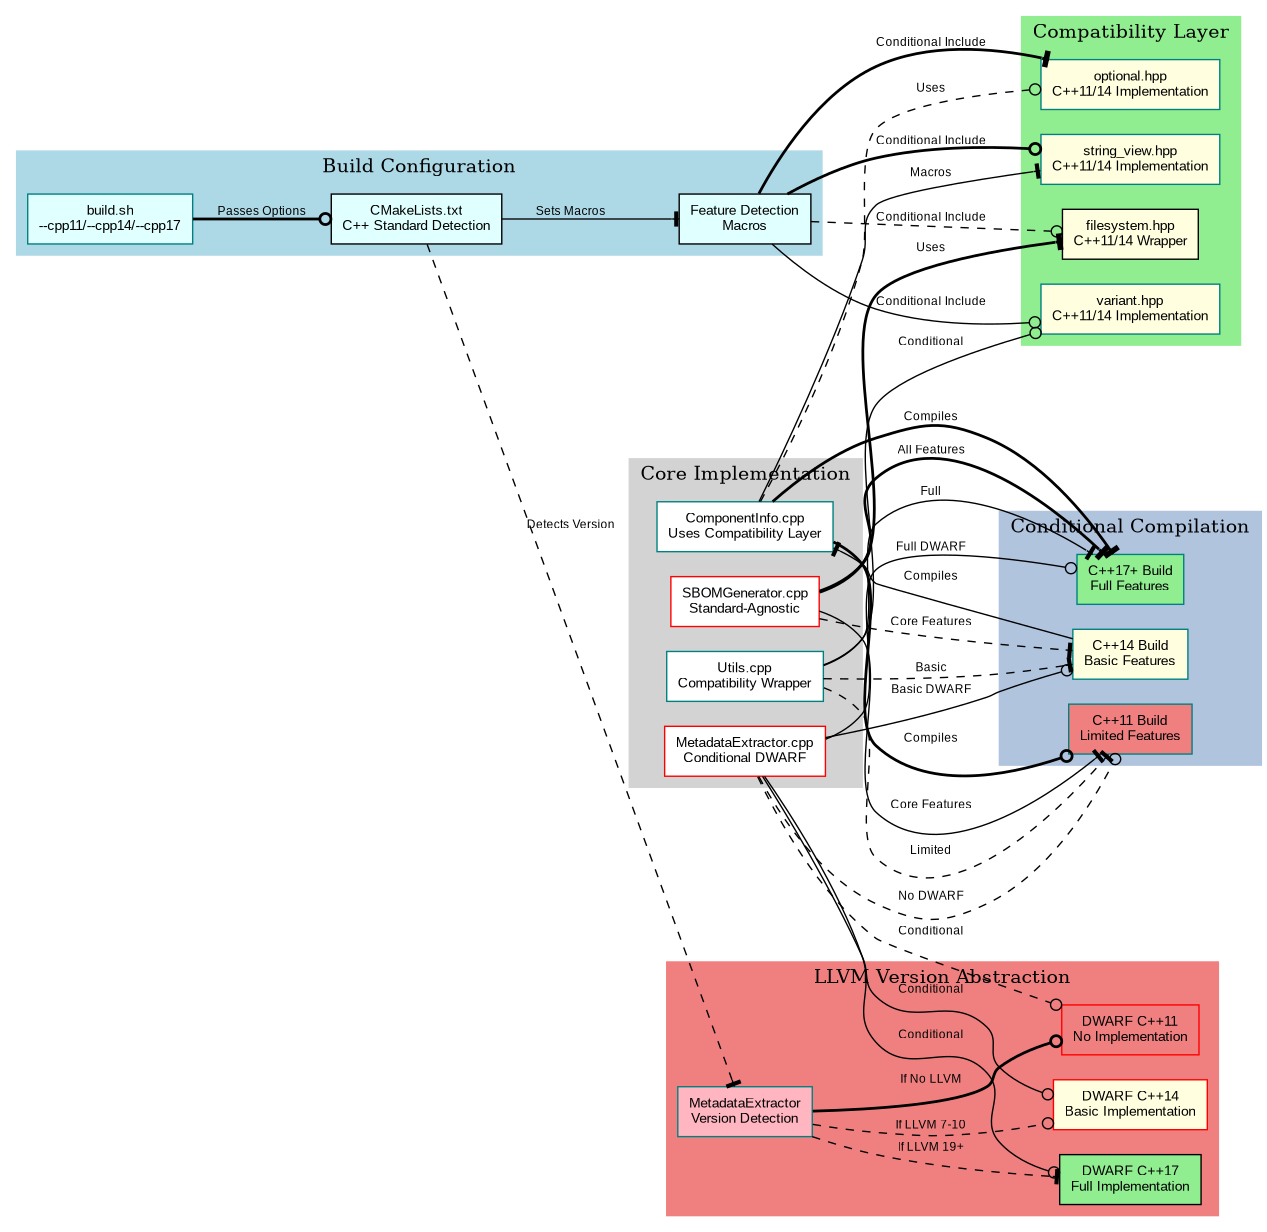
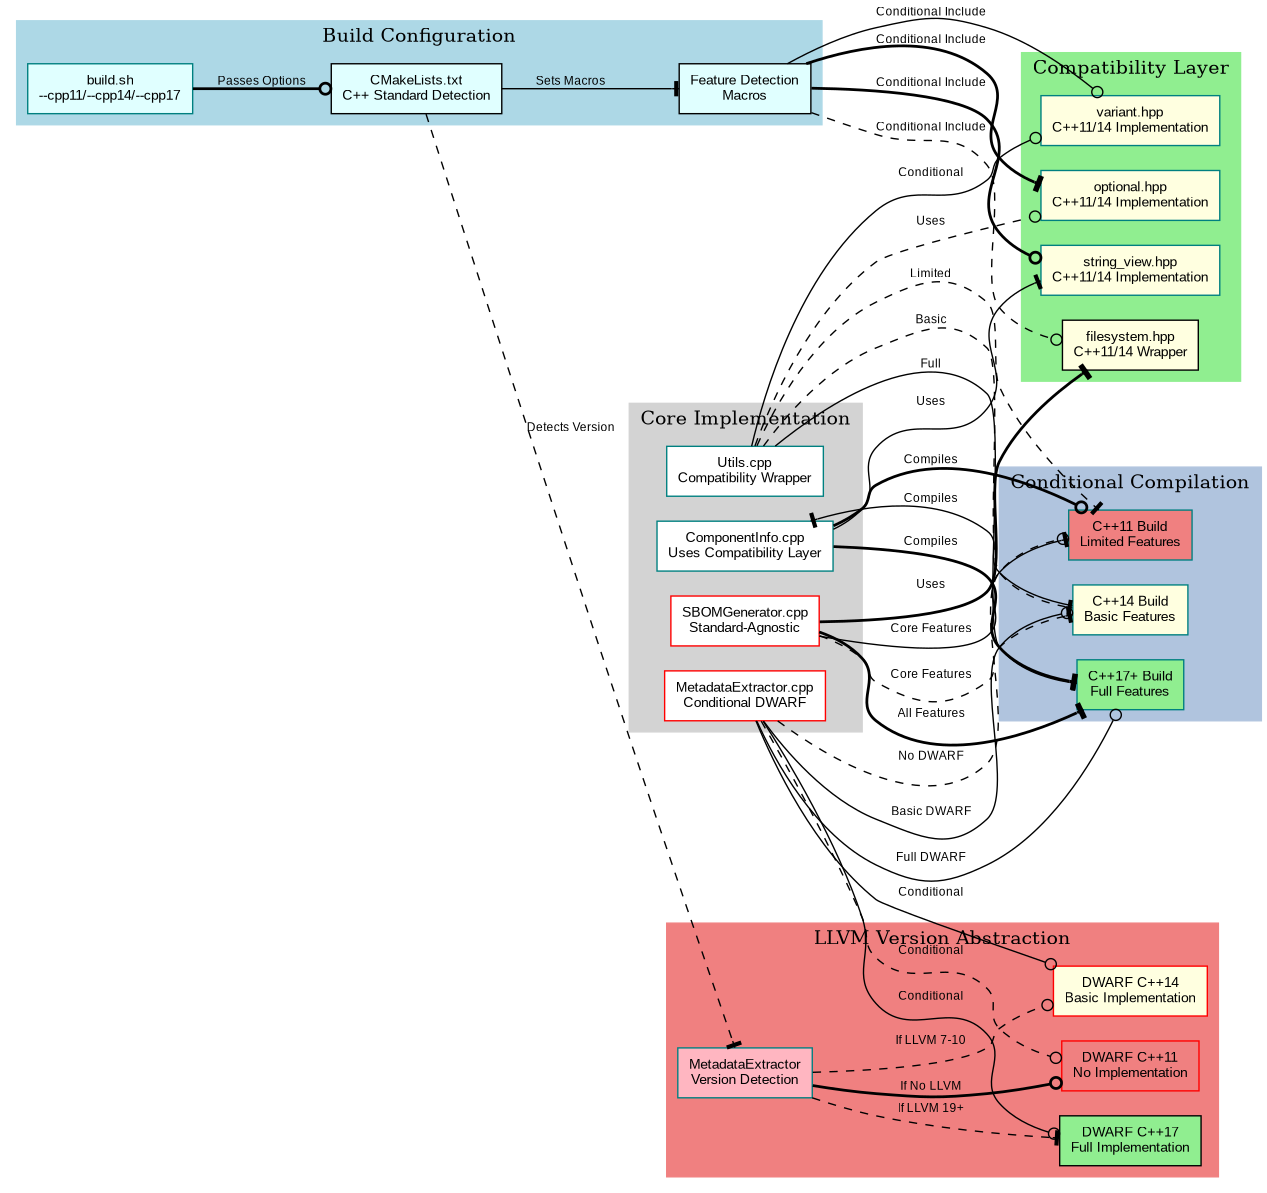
(931, 173) -> (931, 402)
(864, 203) -> (852, 283)
